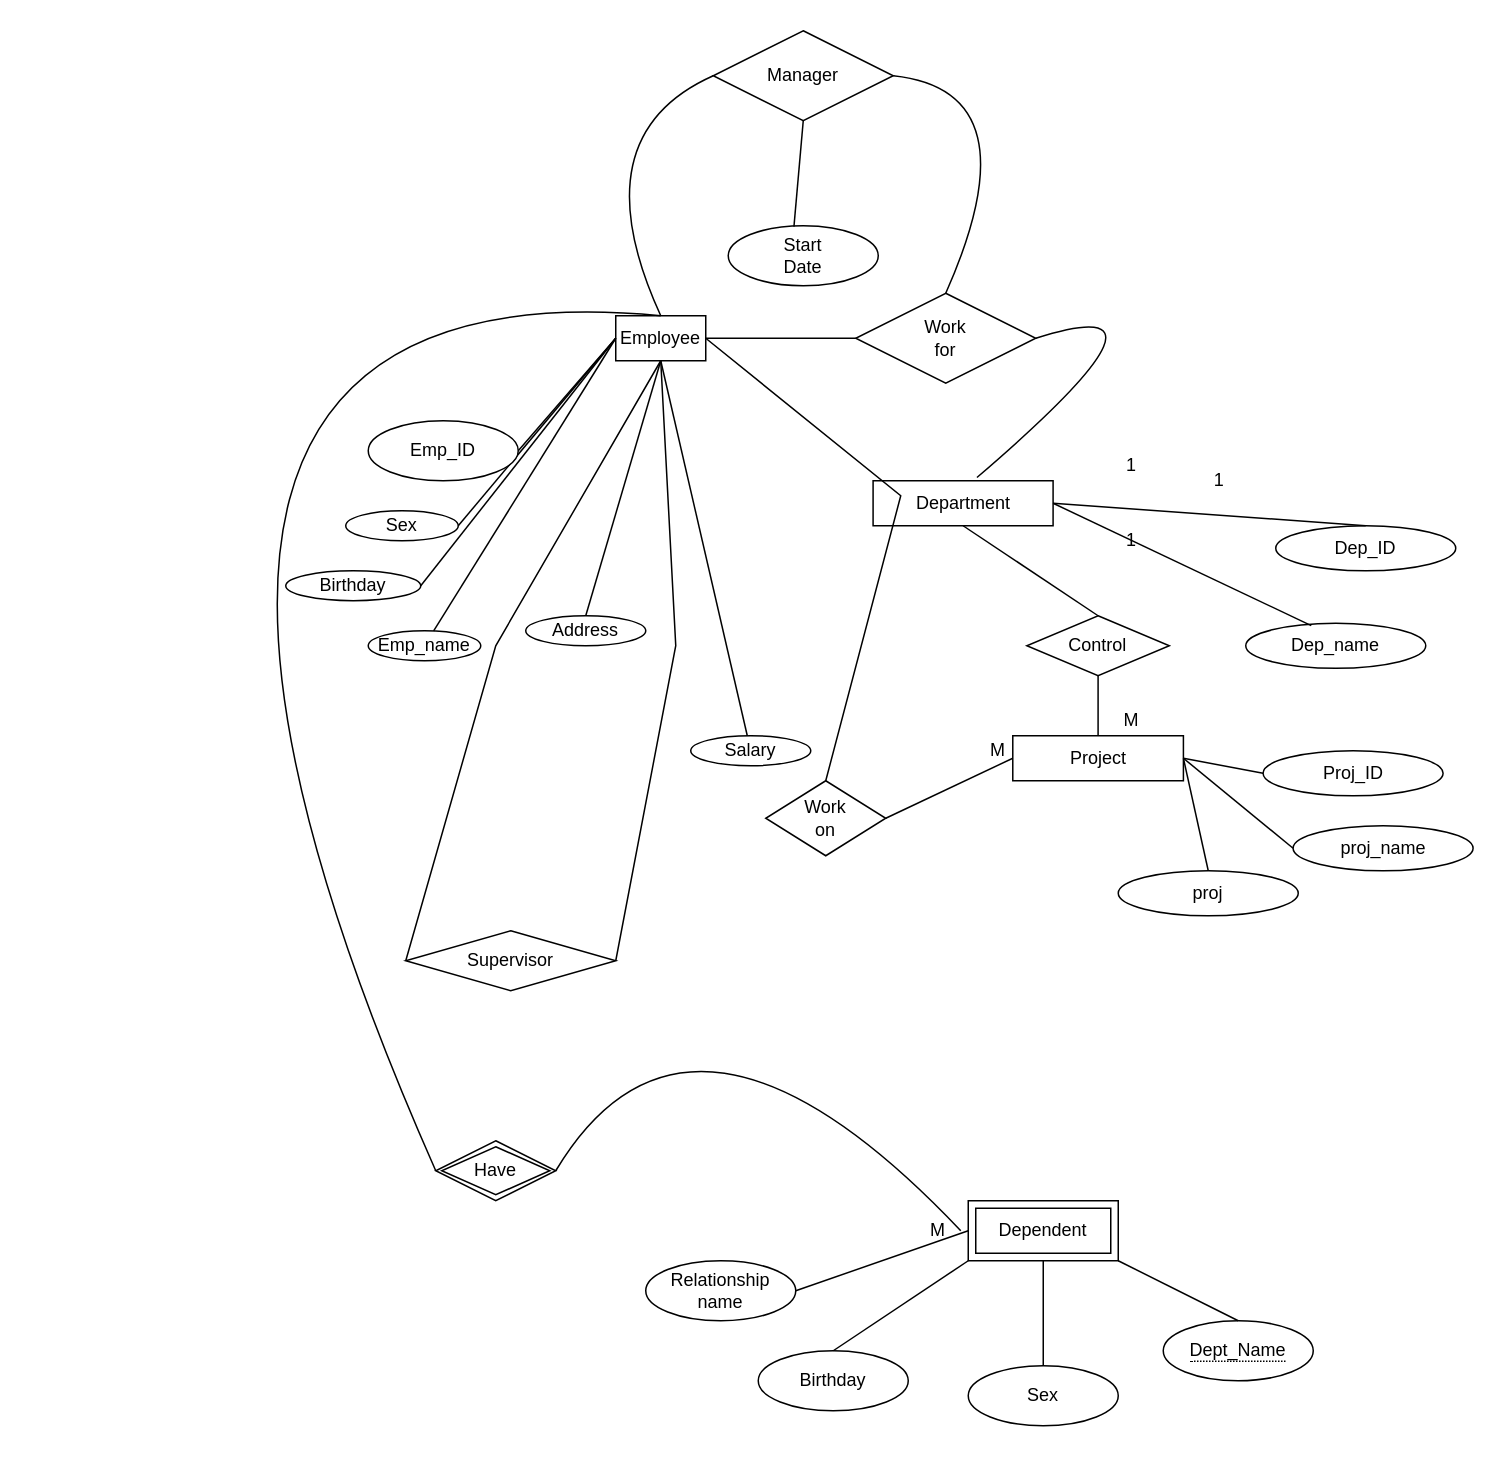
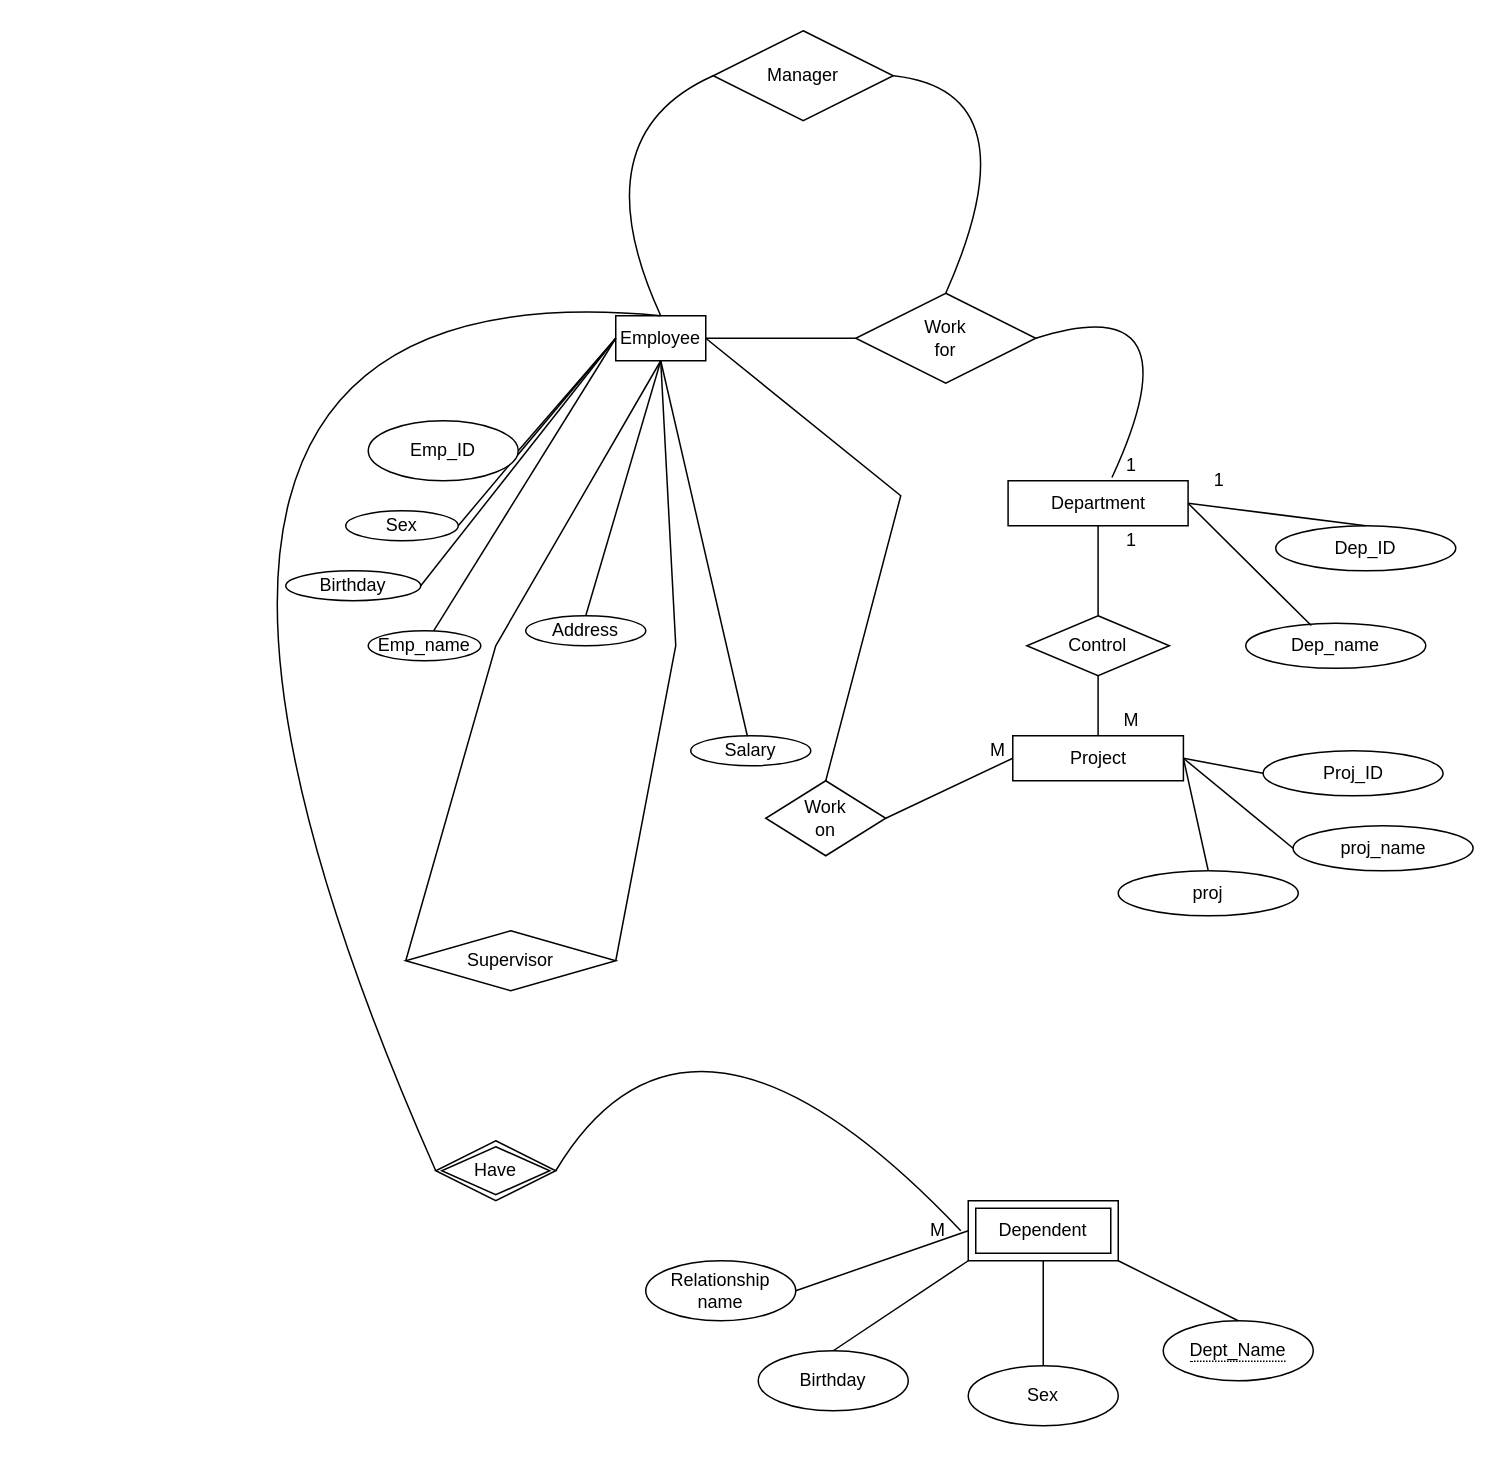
(799, 173) -> none
(803, 256) -> none
(963, 503) -> (1098, 503)
